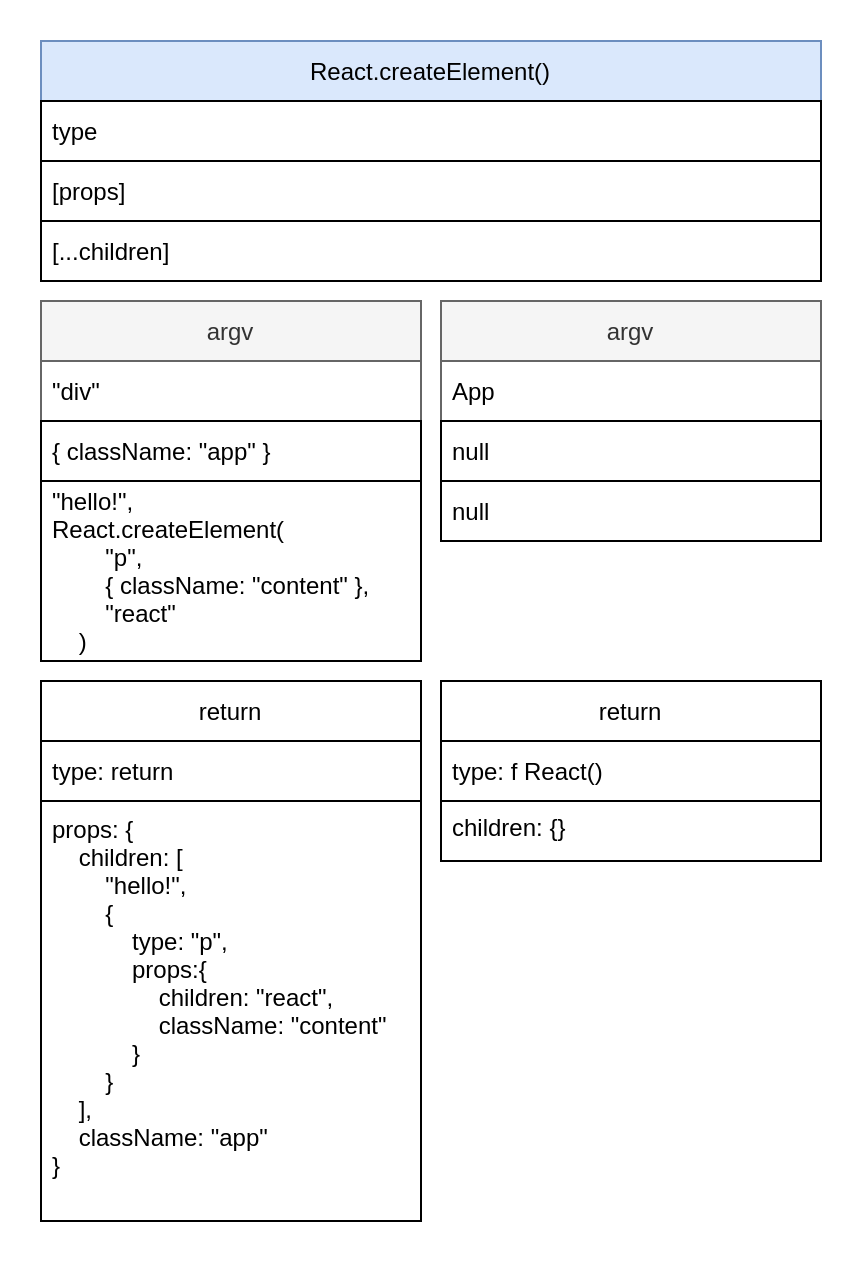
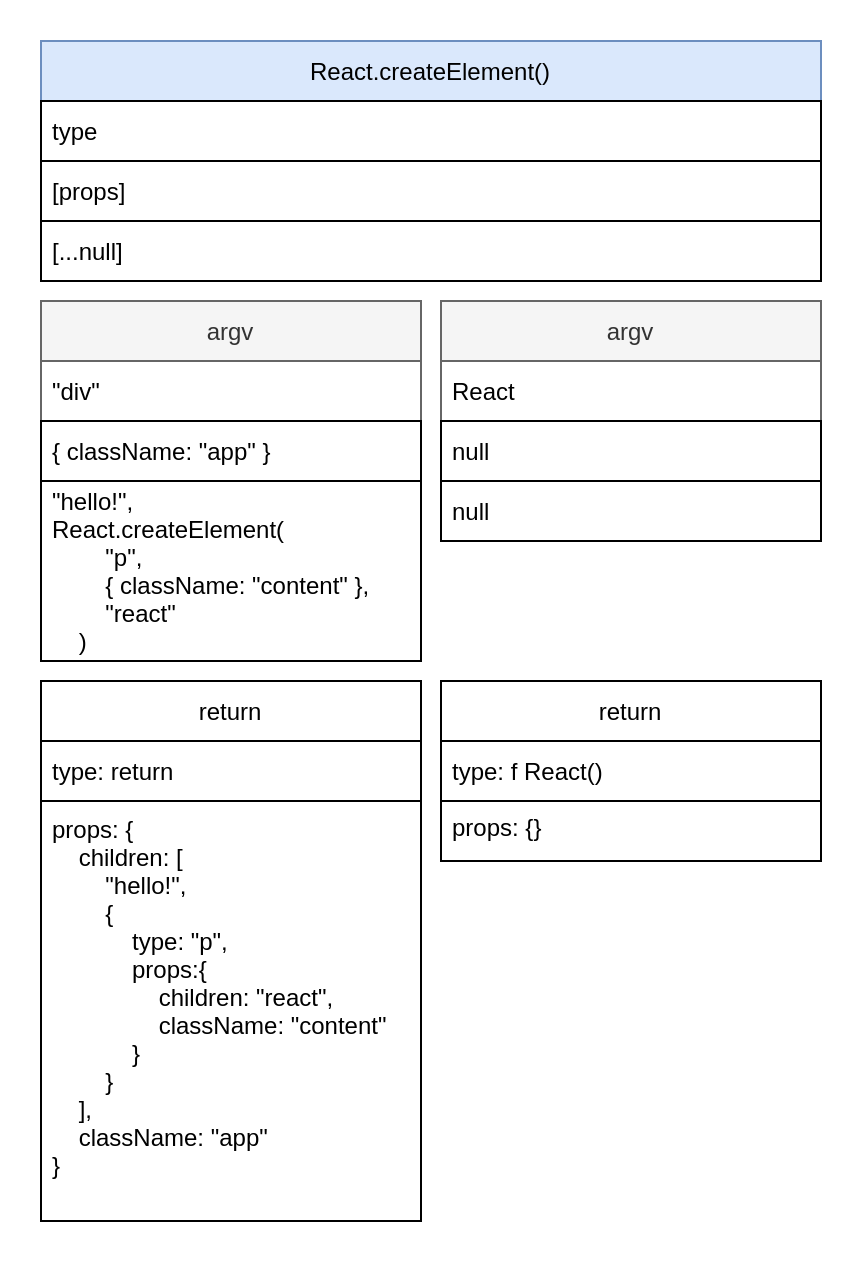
(124, 252) -> (97, 252)
(472, 392) -> (486, 392)
(520, 828) -> (506, 828)
